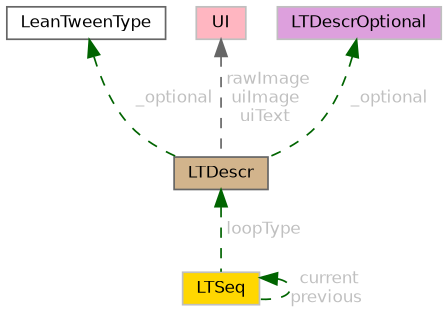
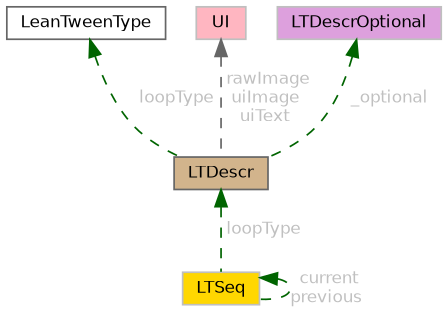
(172, 98) -> (174, 98)
